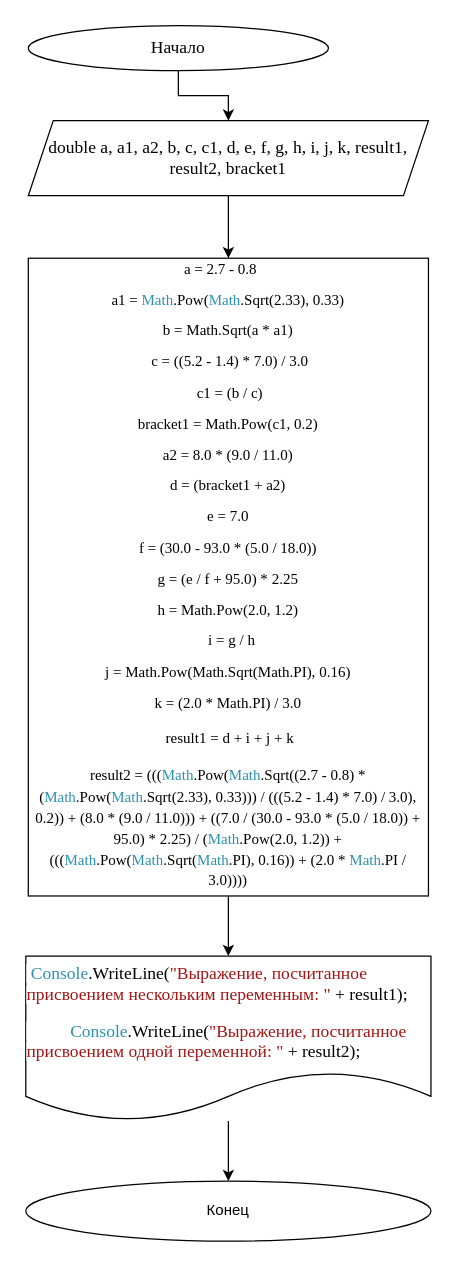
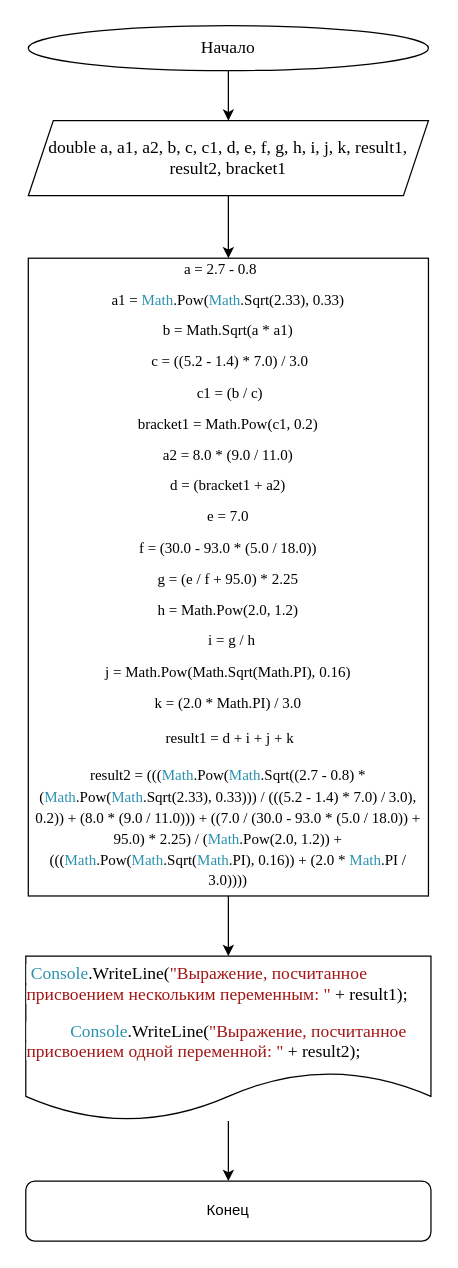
(178, 48) -> (228, 48)
(228, 1211) -> (228, 1211)
